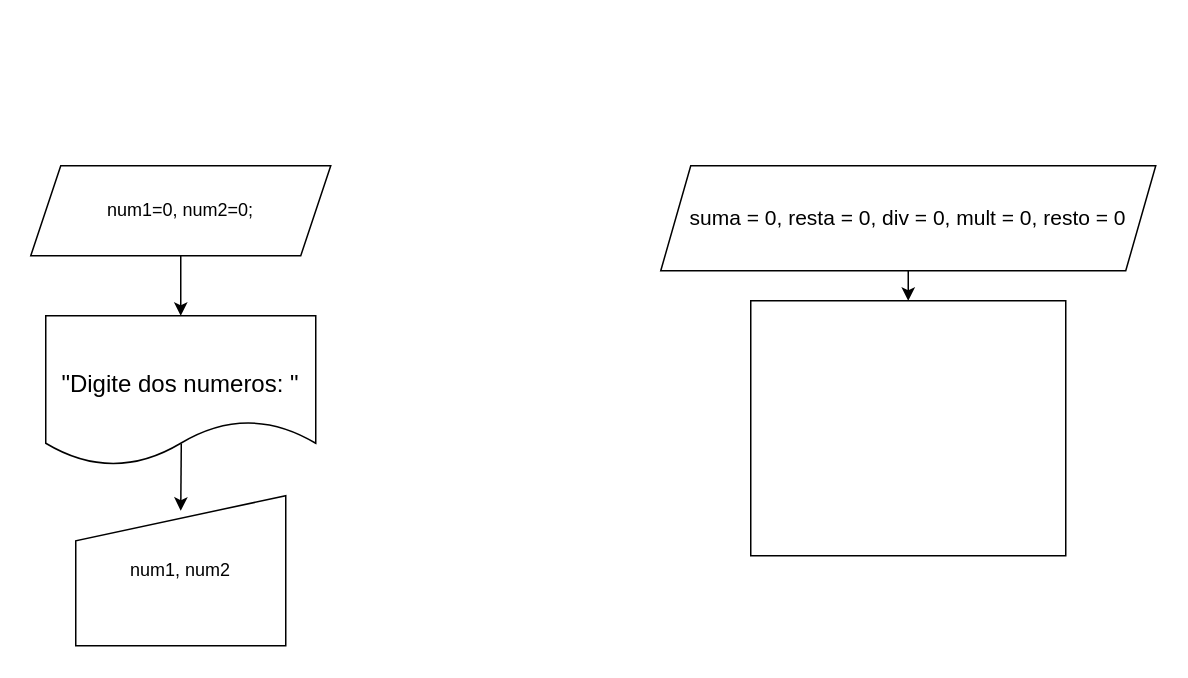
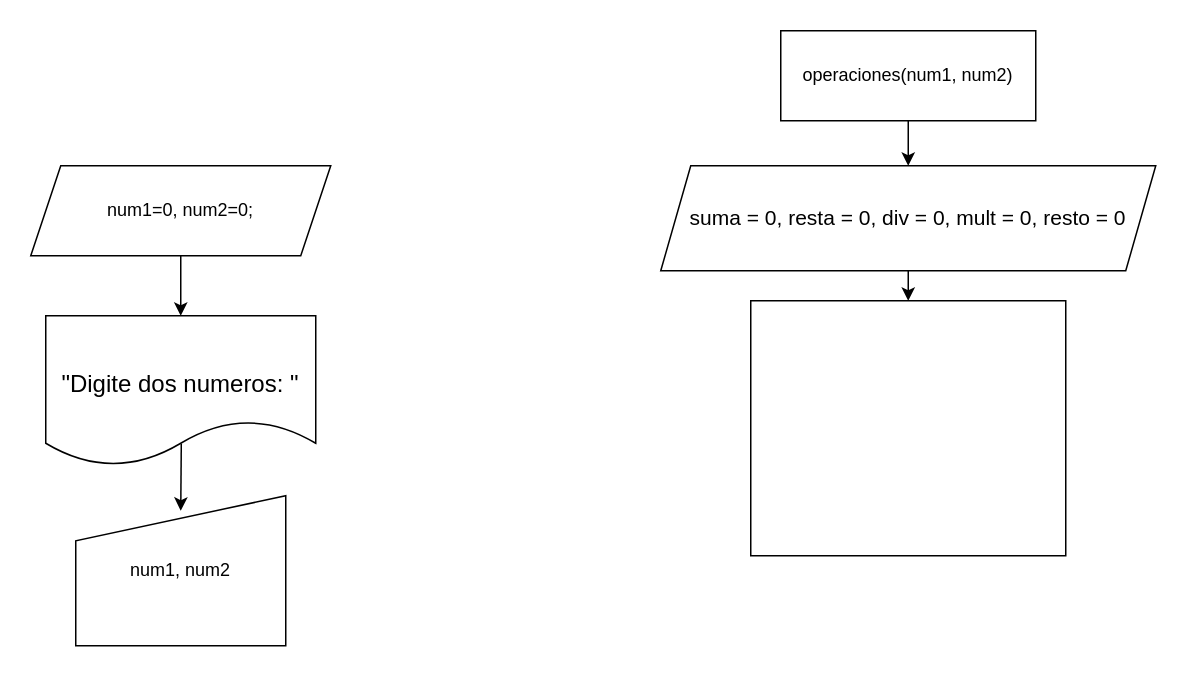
none -> (908, 76)
none -> (908, 138)
